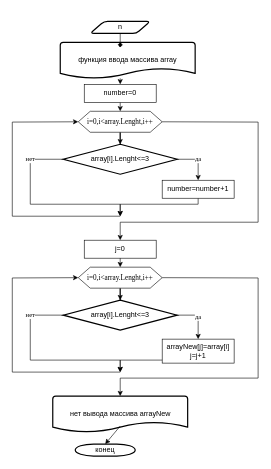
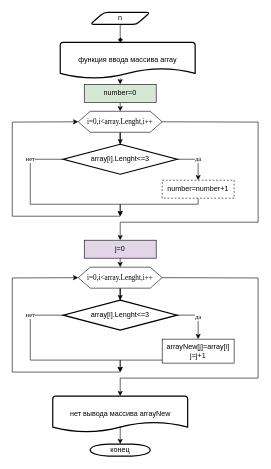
(120, 27) -> (120, 18)
(120, 93) -> (120, 93)
(198, 189) -> (198, 189)
(120, 249) -> (120, 249)
(105, 450) -> (120, 450)
